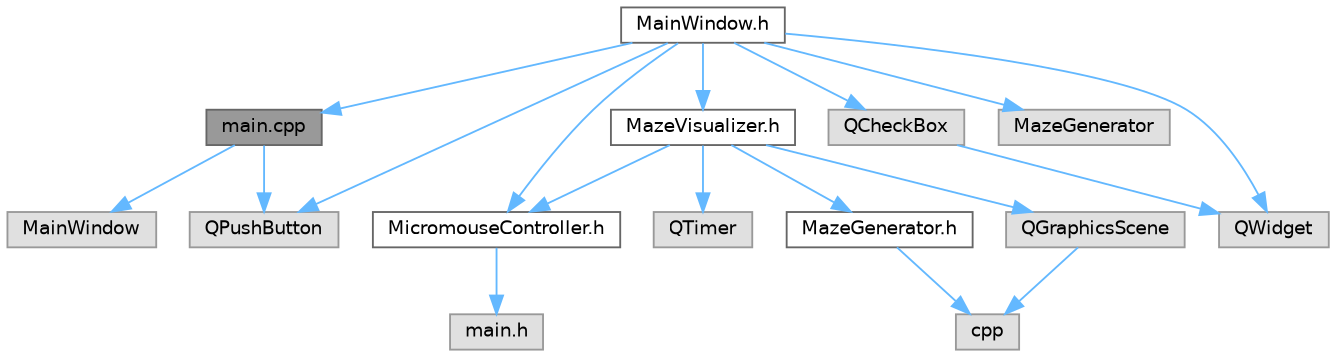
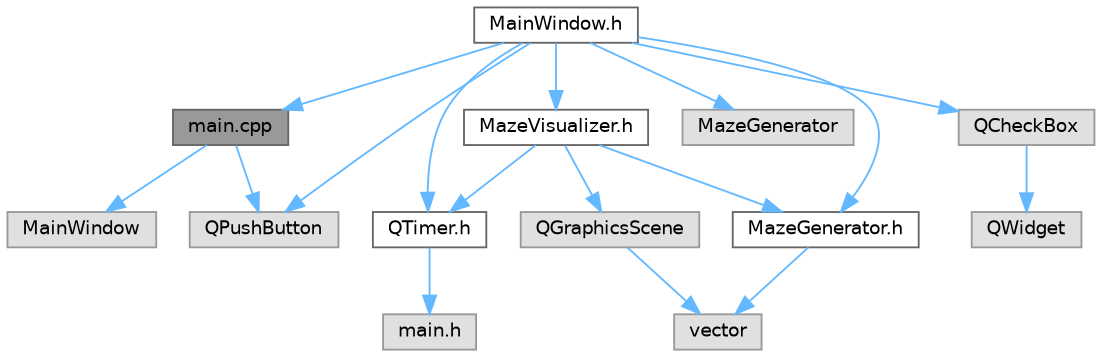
(1044, 68) -> (865, 105)
(497, 230) -> (430, 230)
(703, 230) -> none
(988, 332) -> (718, 332)
